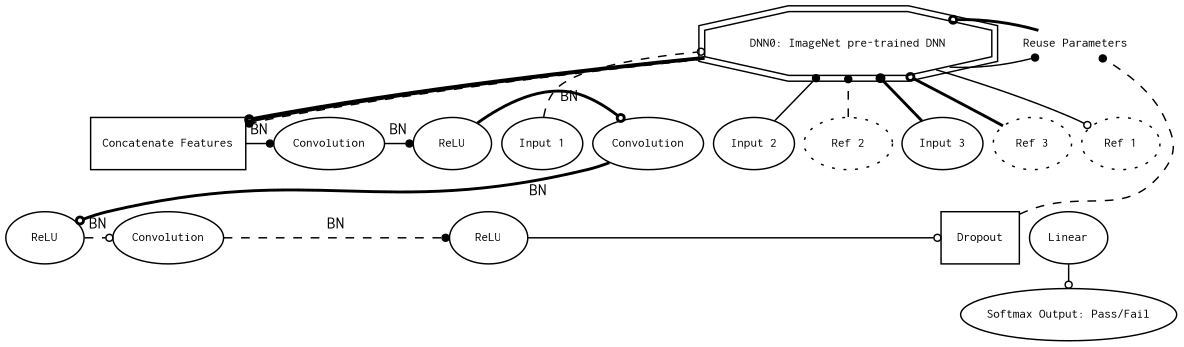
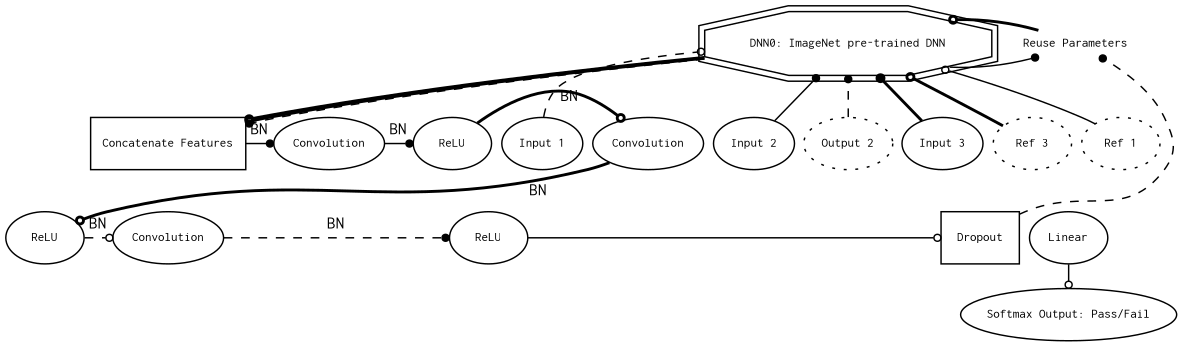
(1011, 94) -> (1023, 95)
(848, 144) -> (848, 144)
